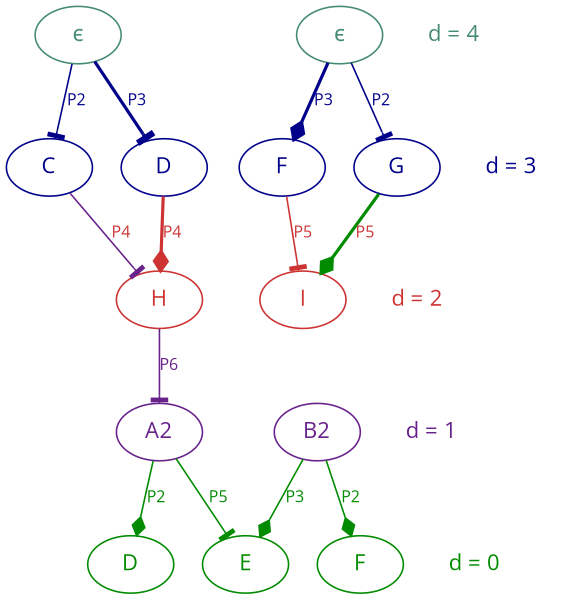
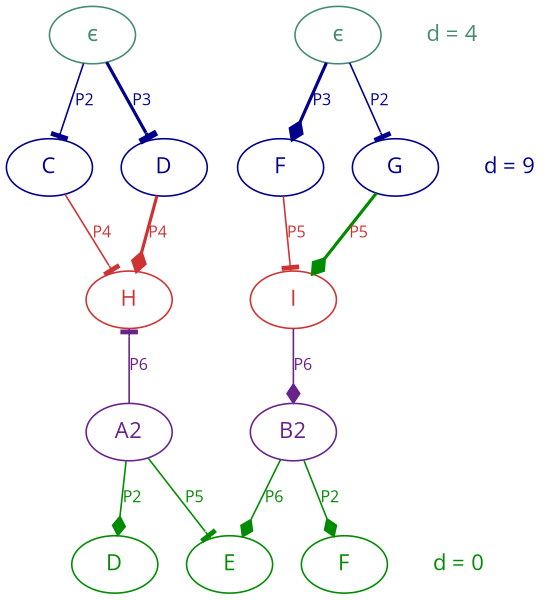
(512, 167) -> (510, 167)
(102, 231) -> (87, 230)
(418, 300) -> none
none -> (293, 356)
(159, 362) -> (129, 370)
(432, 432) -> none
(296, 498) -> (275, 498)
